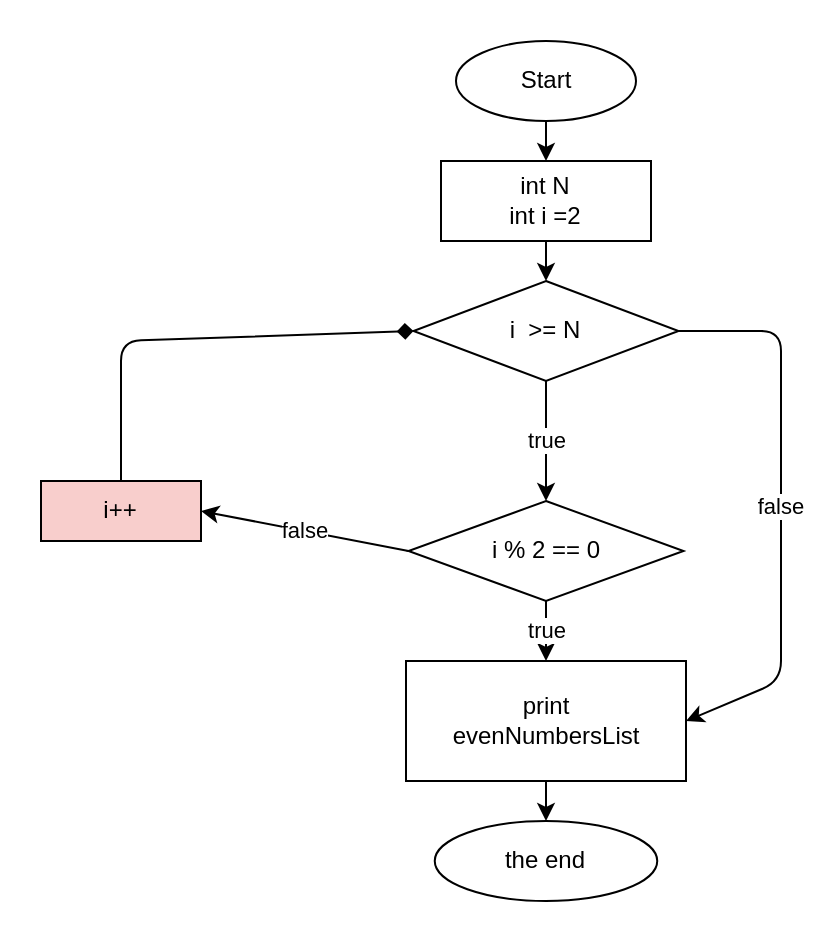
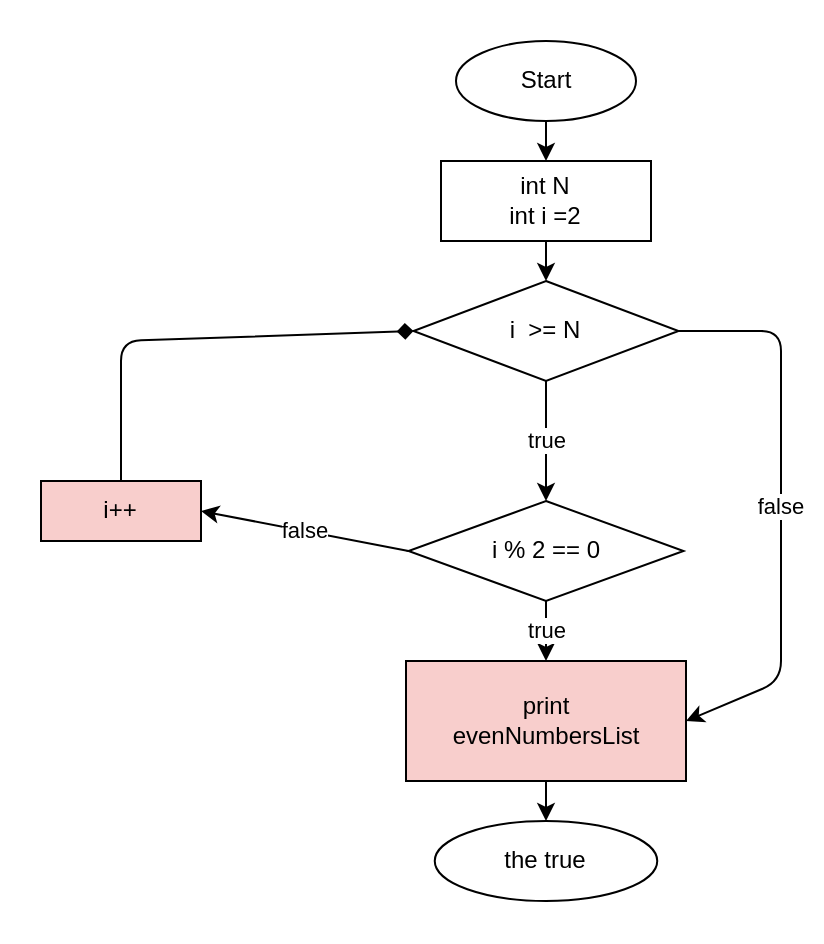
(546, 721) -> (546, 721)
(546, 861) -> (546, 861)
